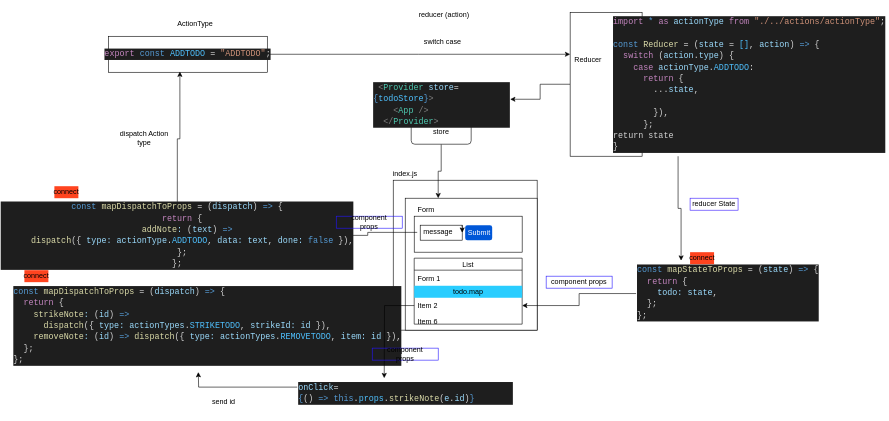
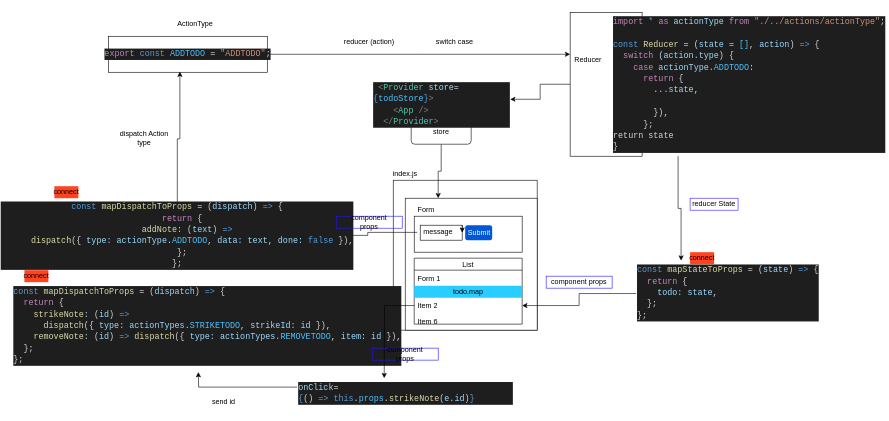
(444, 15) -> (369, 42)
(443, 42) -> (455, 42)
